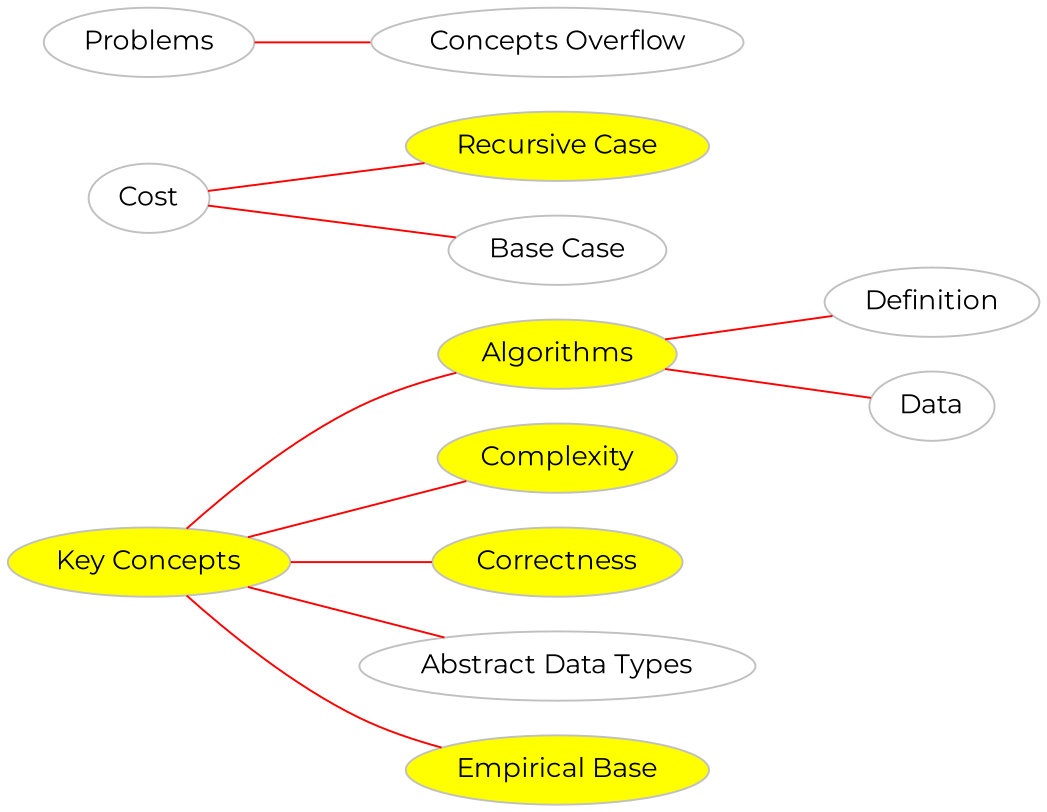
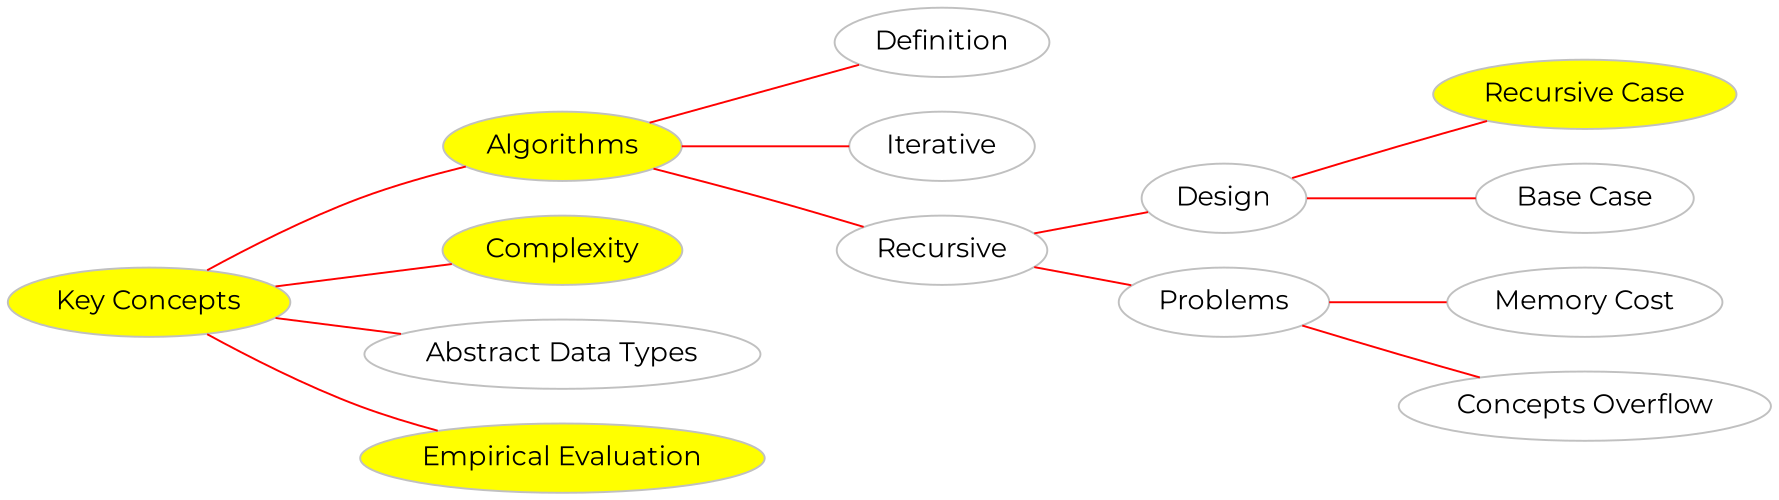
(149, 198) -> (1224, 198)
none -> (942, 250)
none -> (1585, 302)
(932, 406) -> (942, 146)
(557, 562) -> none
(557, 770) -> (562, 458)
